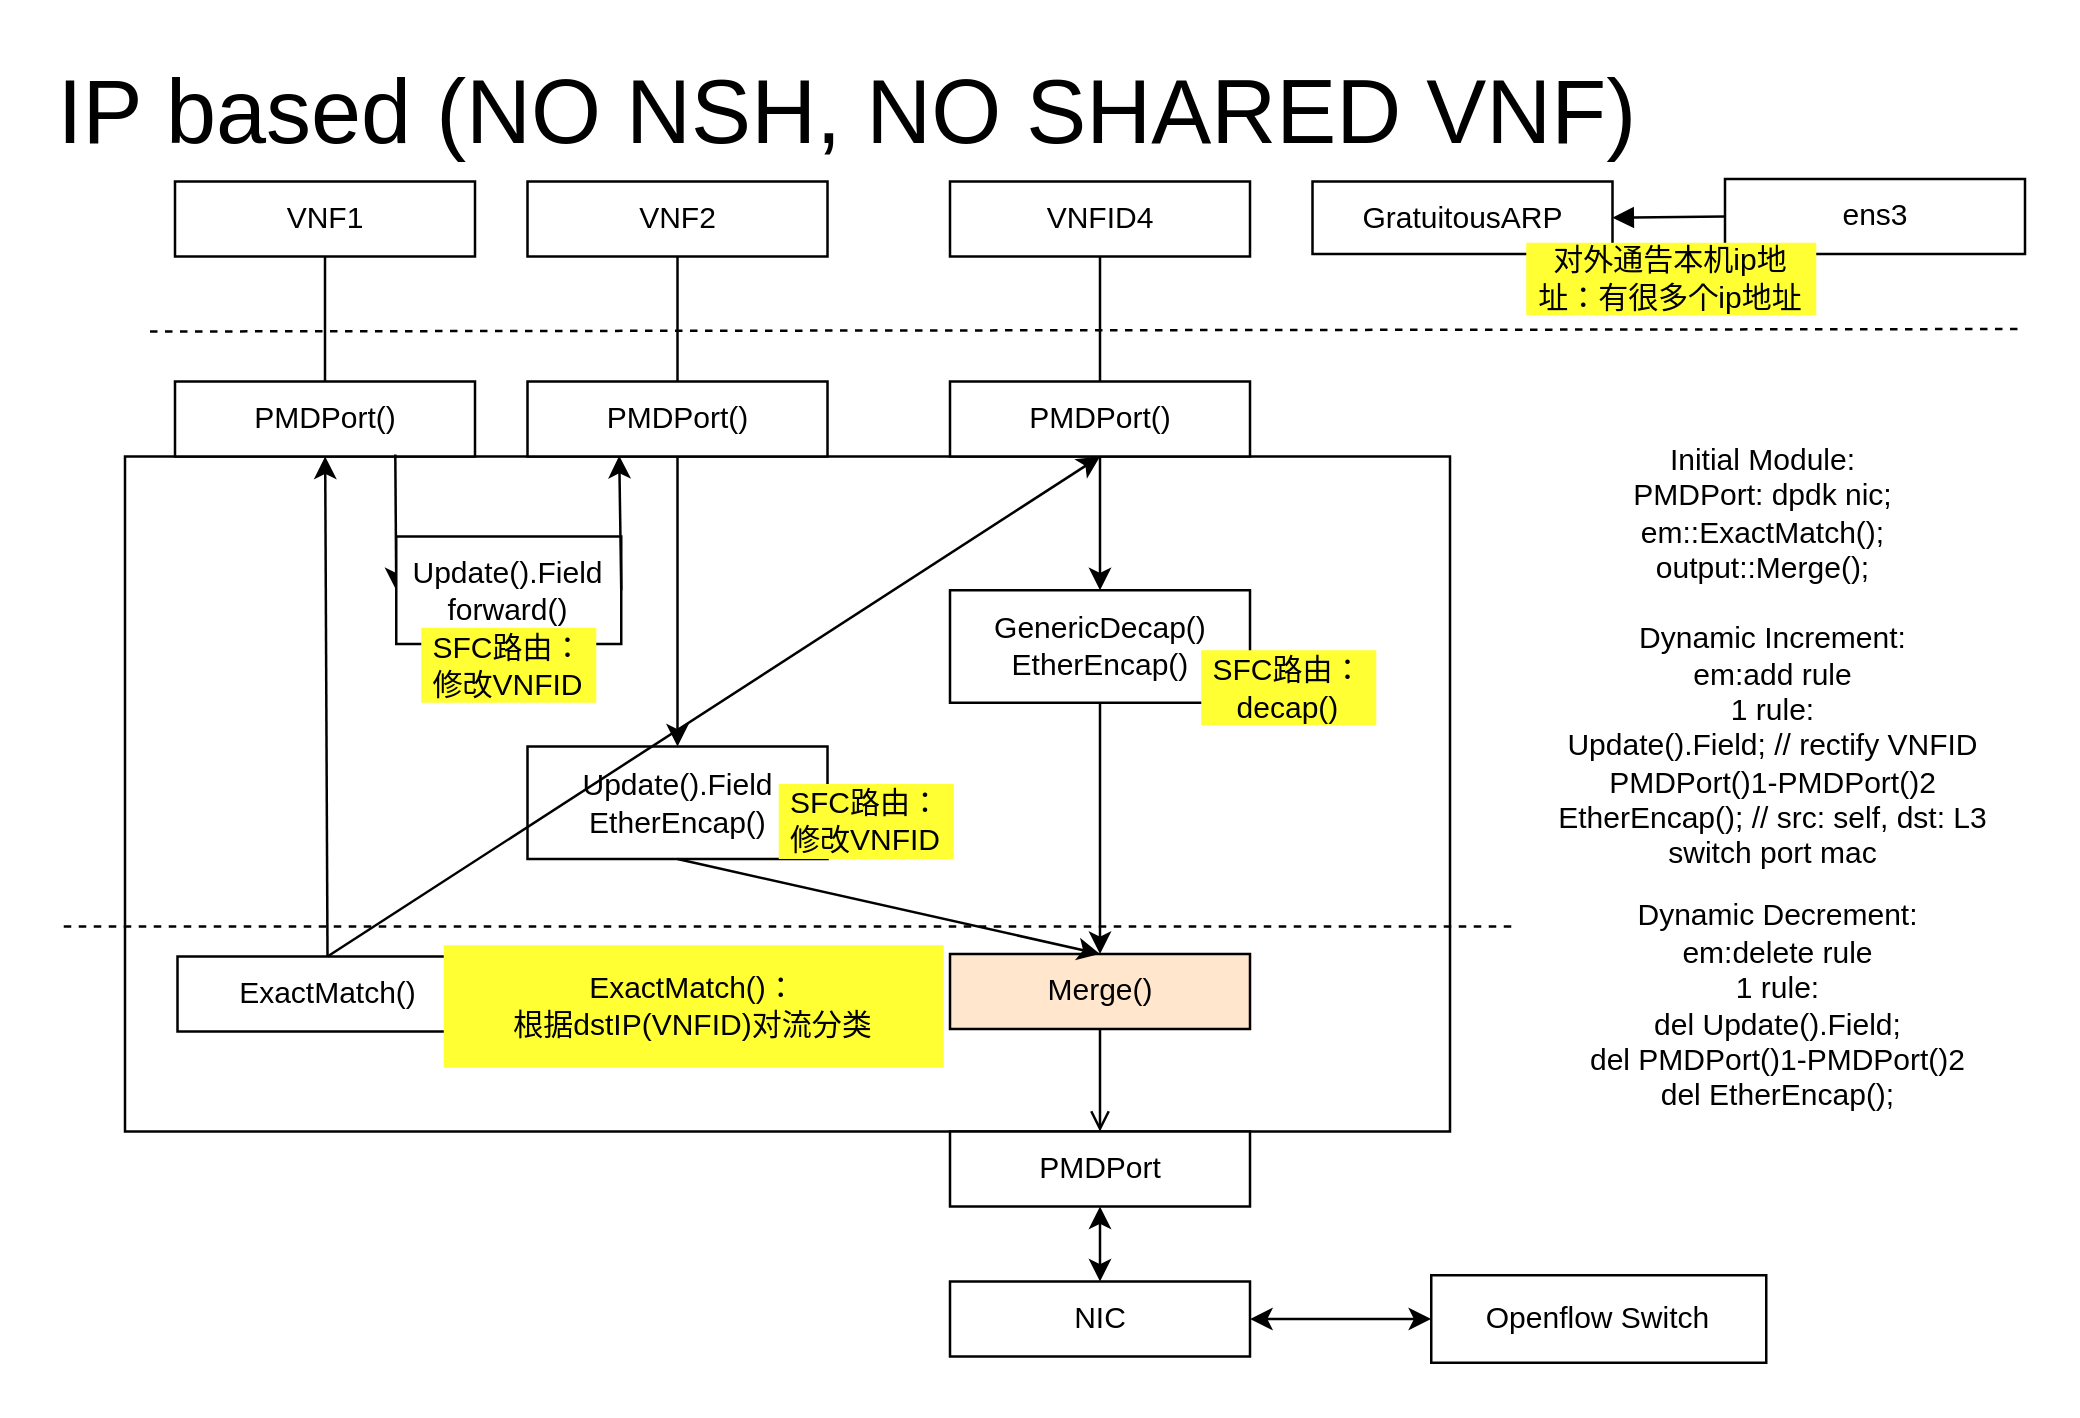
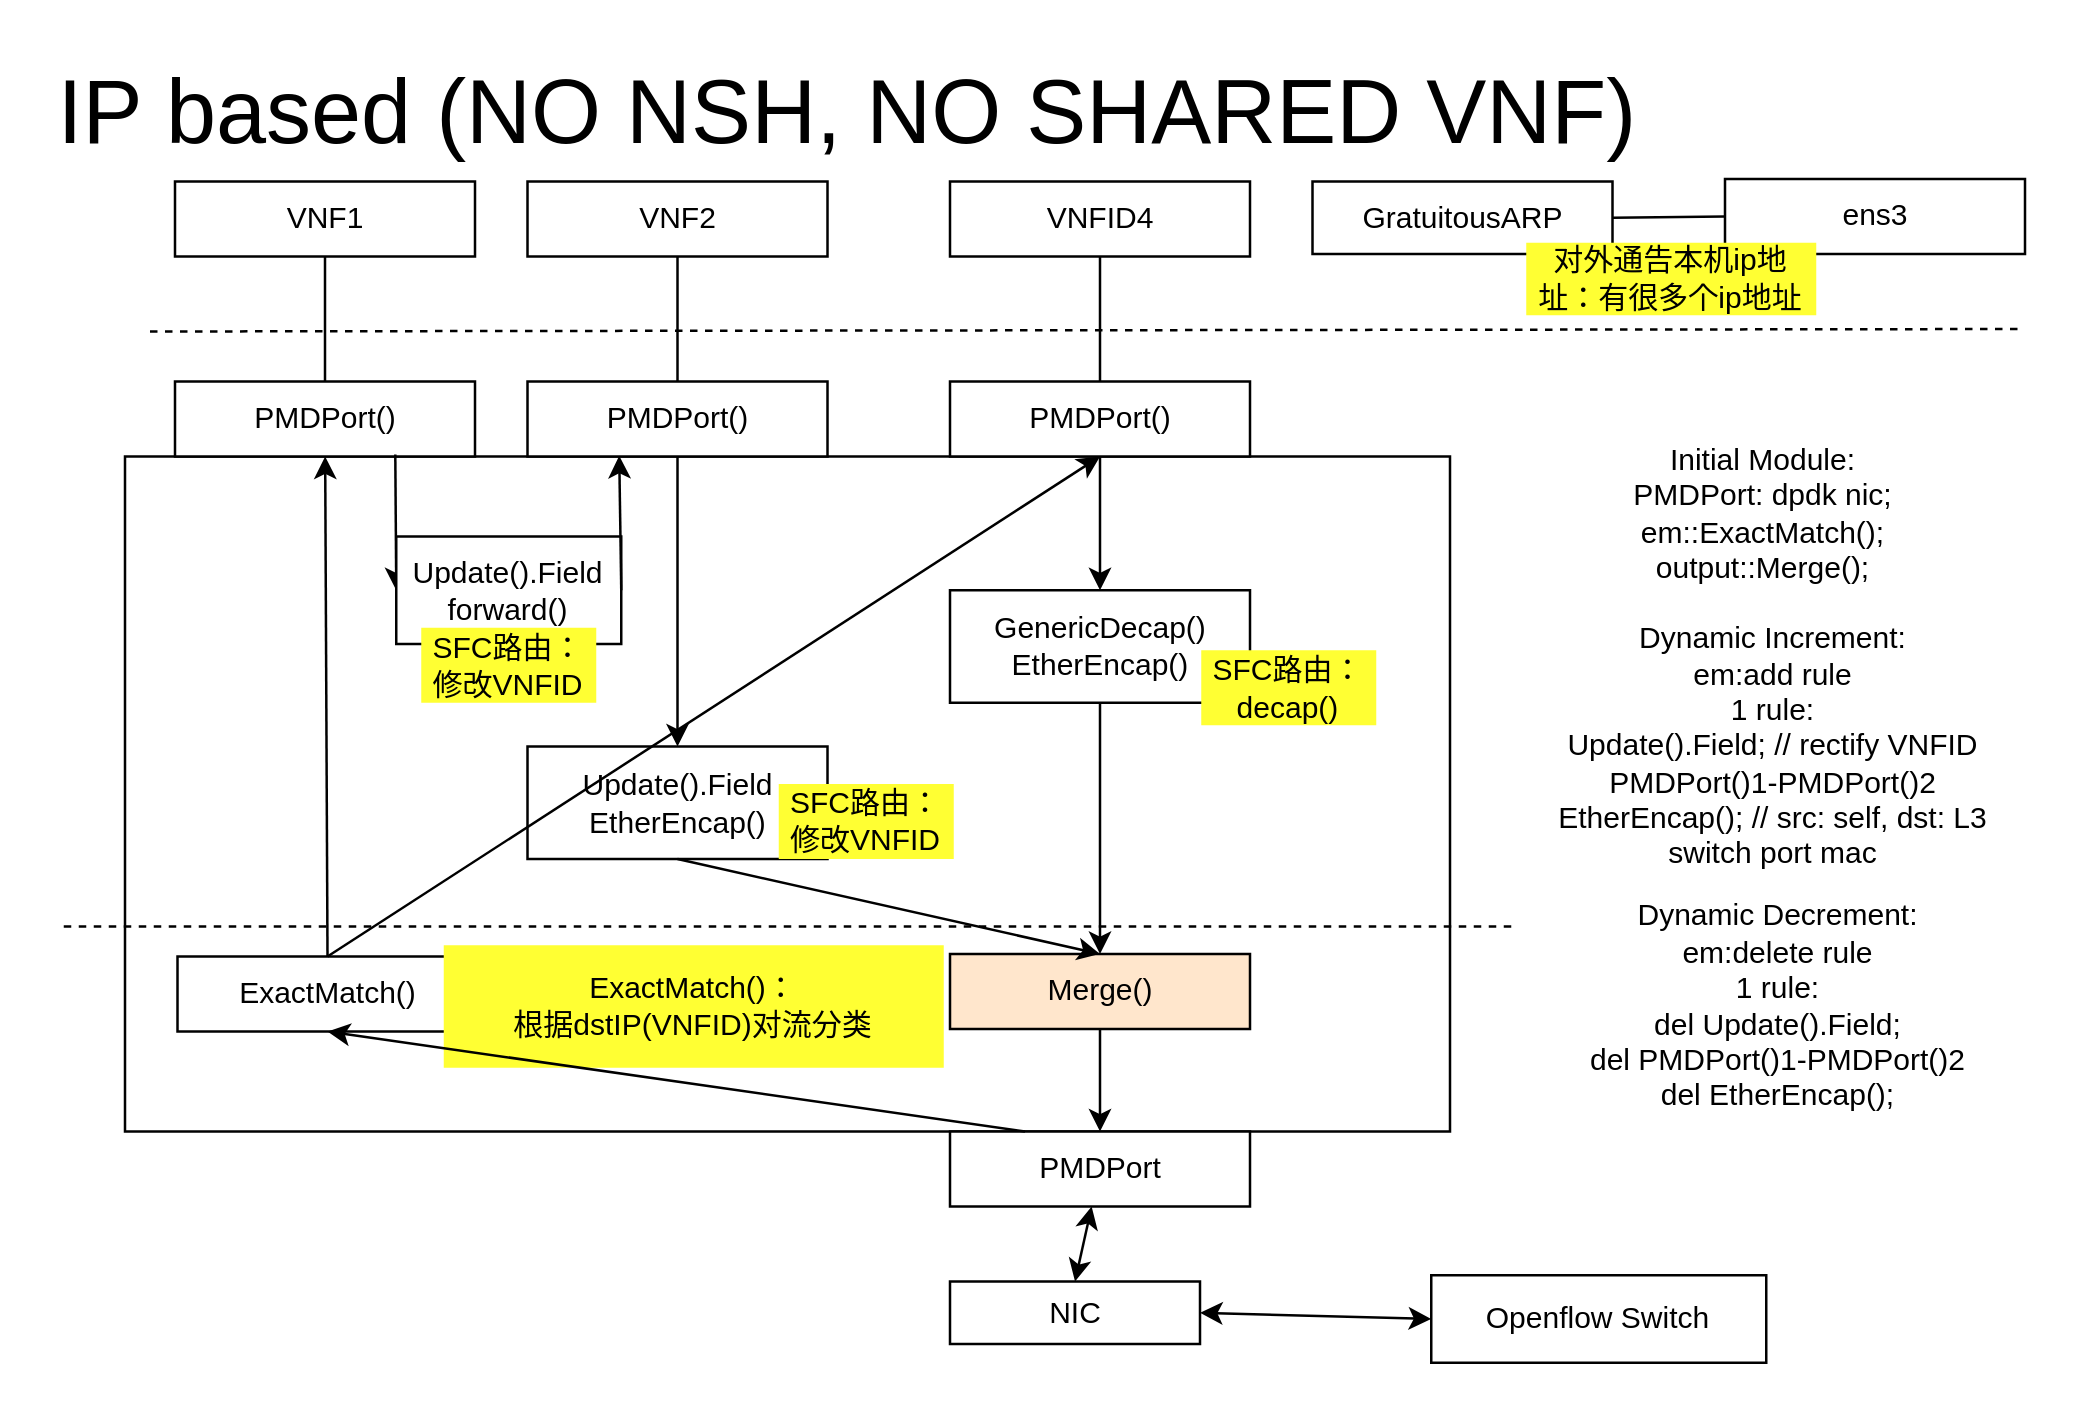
(1634, 217) -> (1625, 217)
none -> (682, 1082)
(1100, 1117) -> (1100, 1113)
(1100, 1319) -> (1075, 1313)
